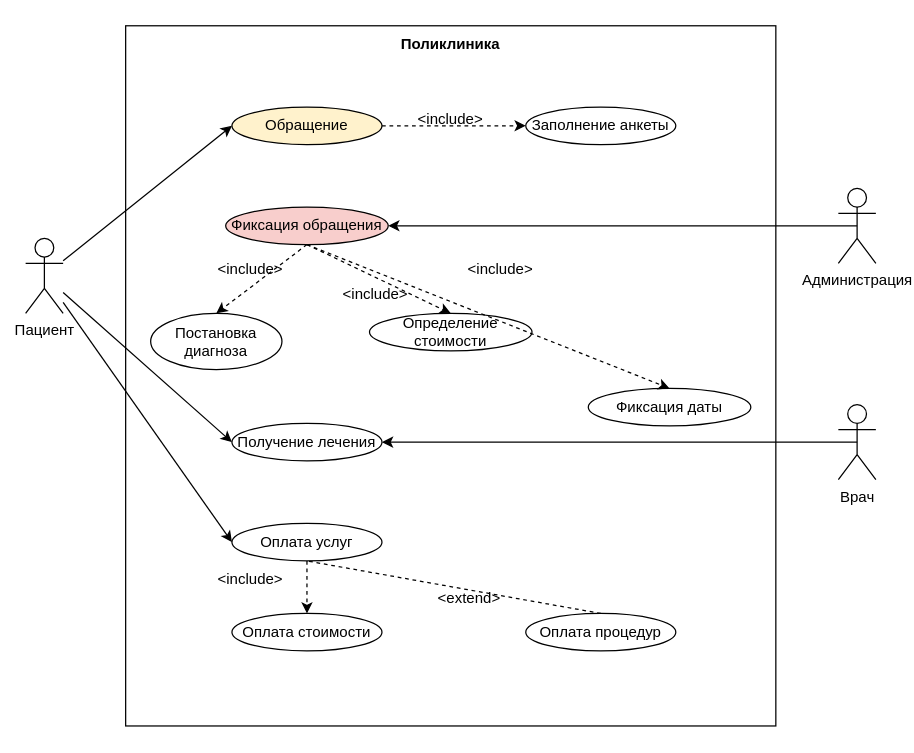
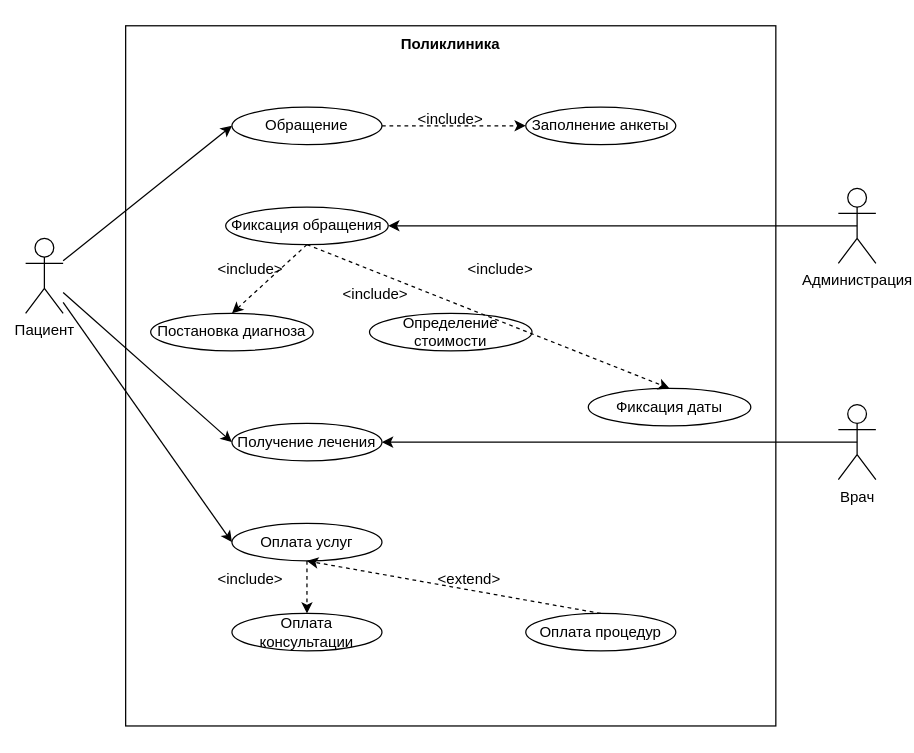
(307, 126) -> (307, 126)
(307, 226) -> (307, 226)
(386, 282) -> none
(216, 341) -> (232, 332)
(313, 562) -> (316, 562)
(469, 598) -> (469, 579)
(307, 632) -> (307, 632)
